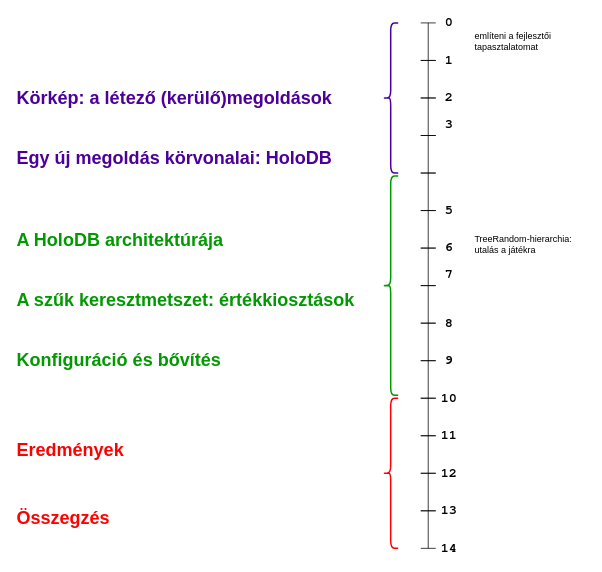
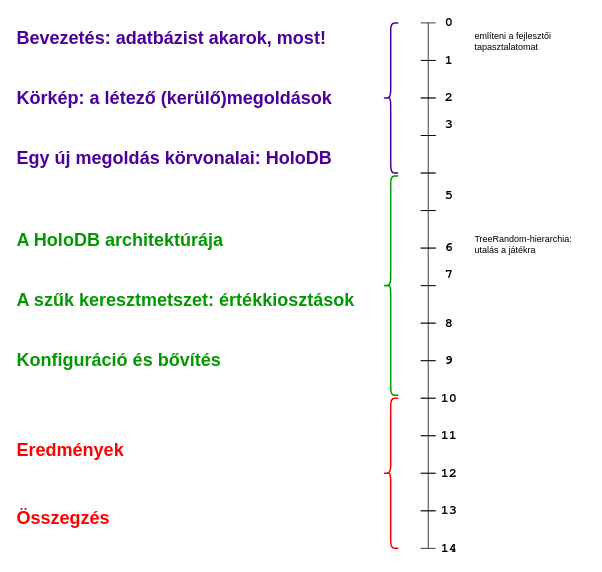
none -> (195, 38)
(449, 210) -> (449, 195)
